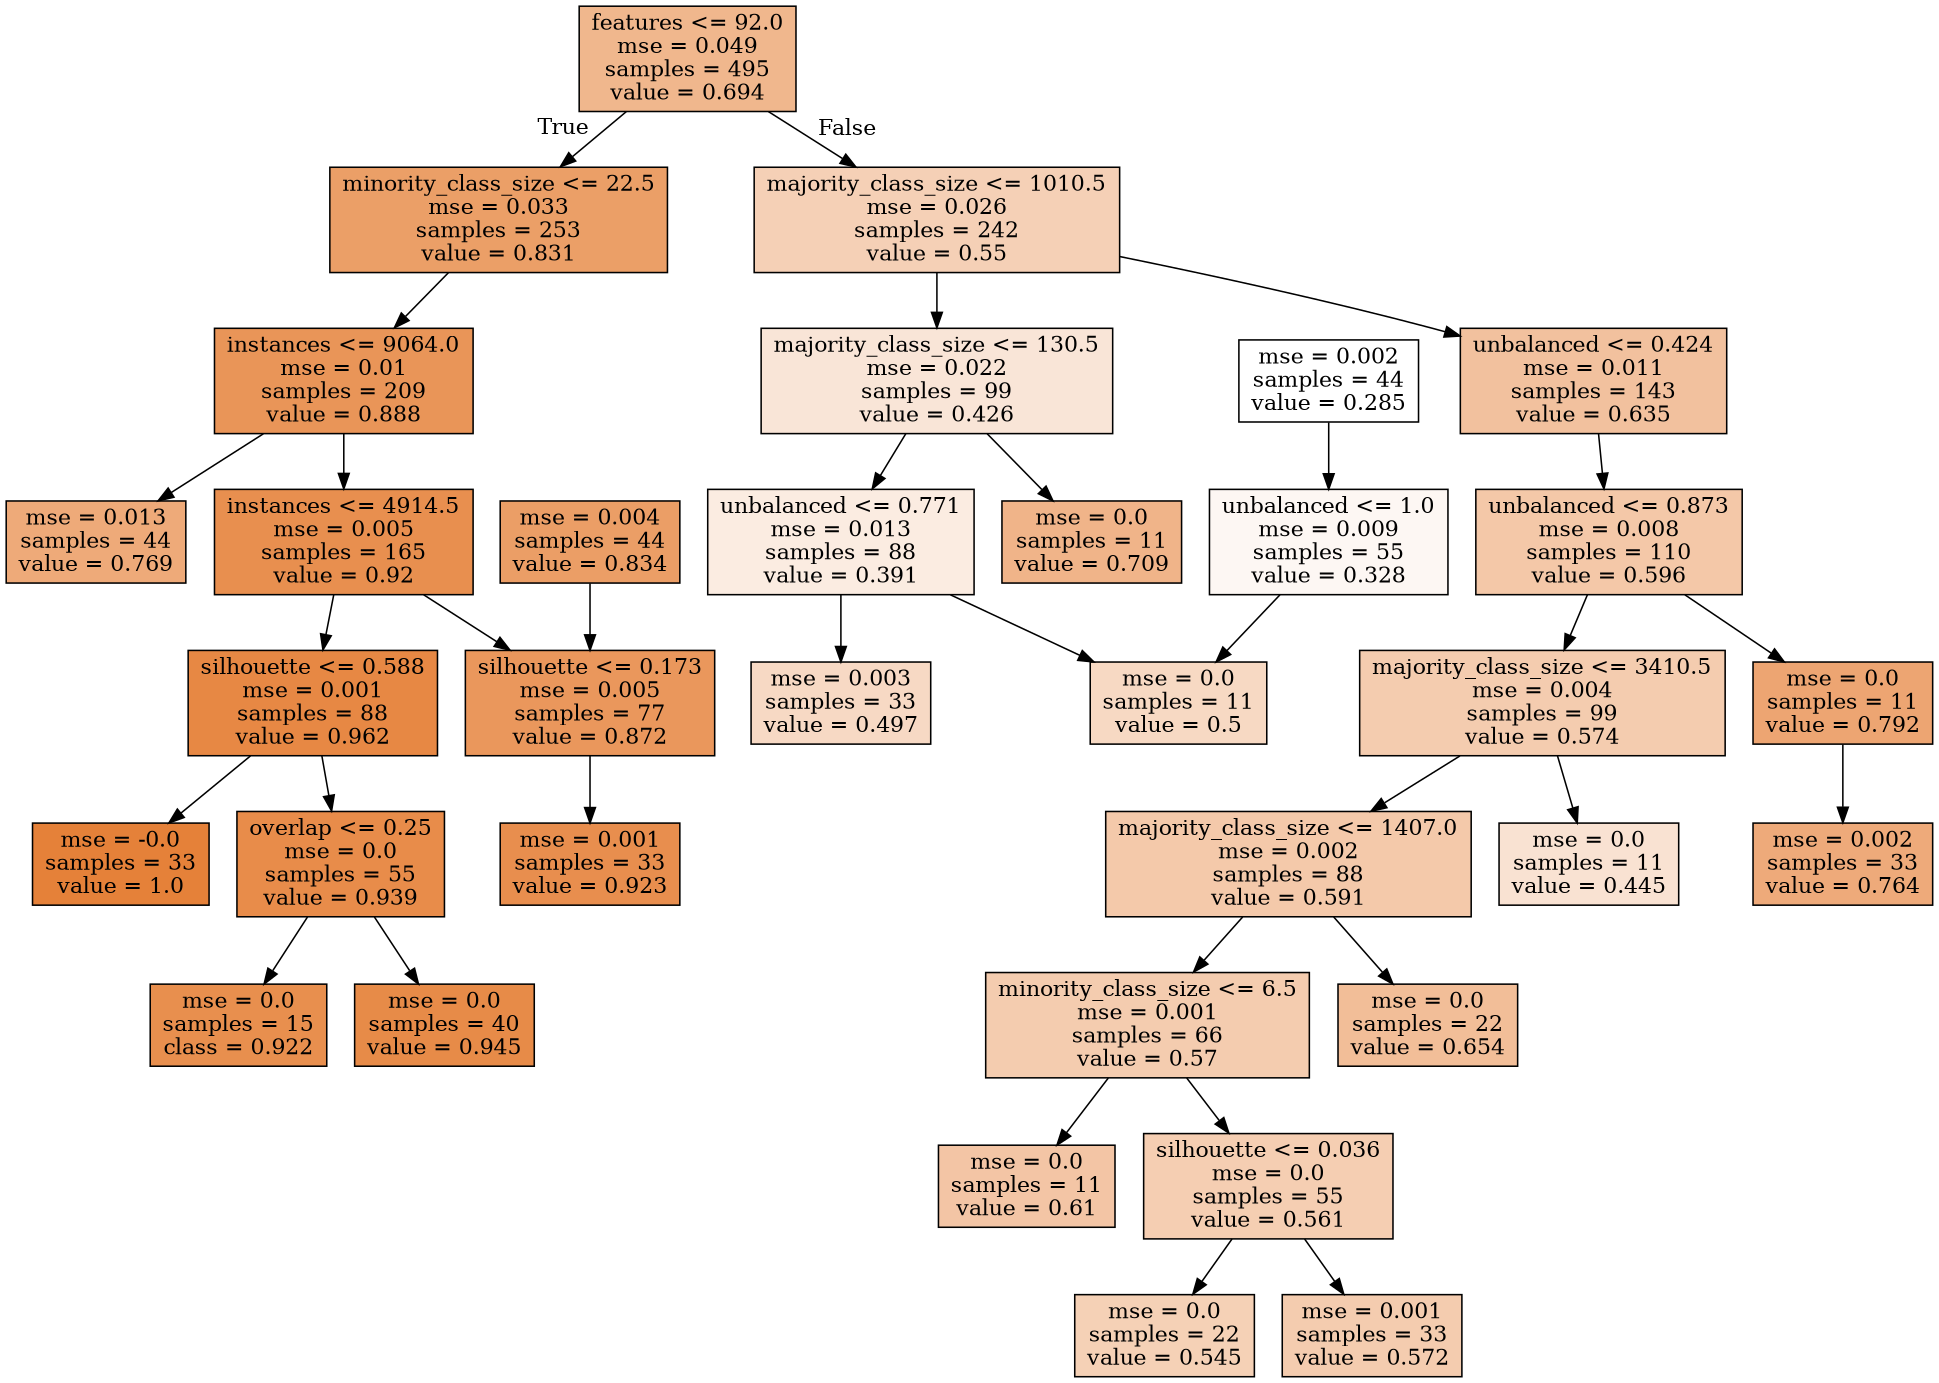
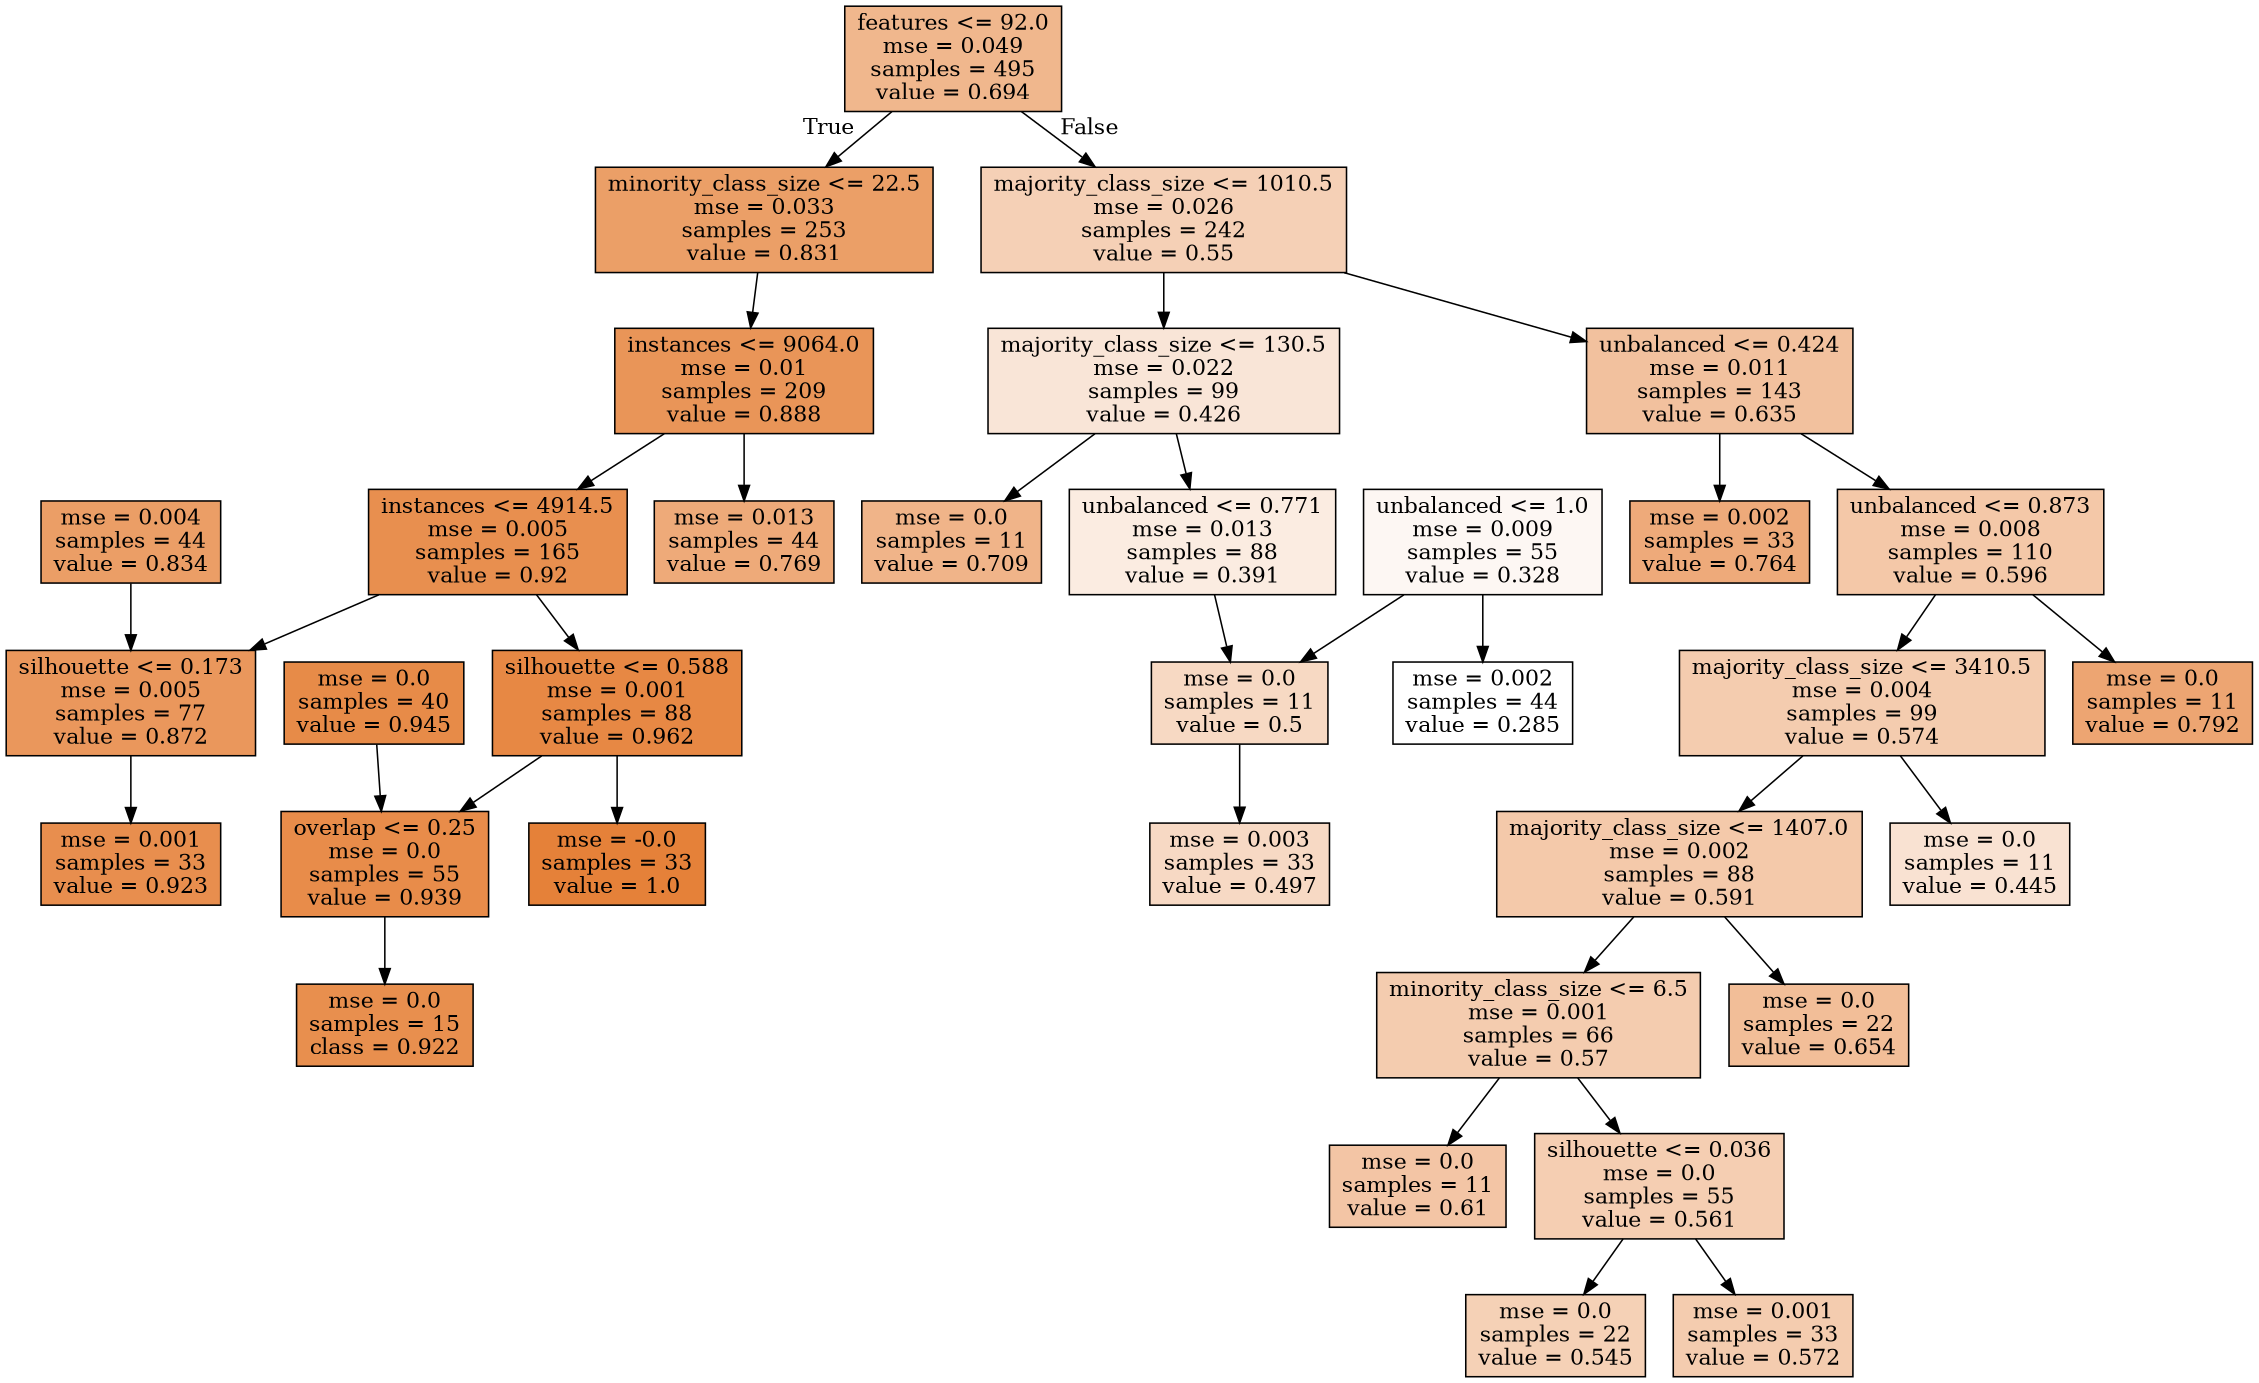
(1329, 448) -> (1483, 620)
(841, 620) -> (1240, 776)
(1843, 776) -> (1720, 459)
(392, 944) -> (378, 770)
